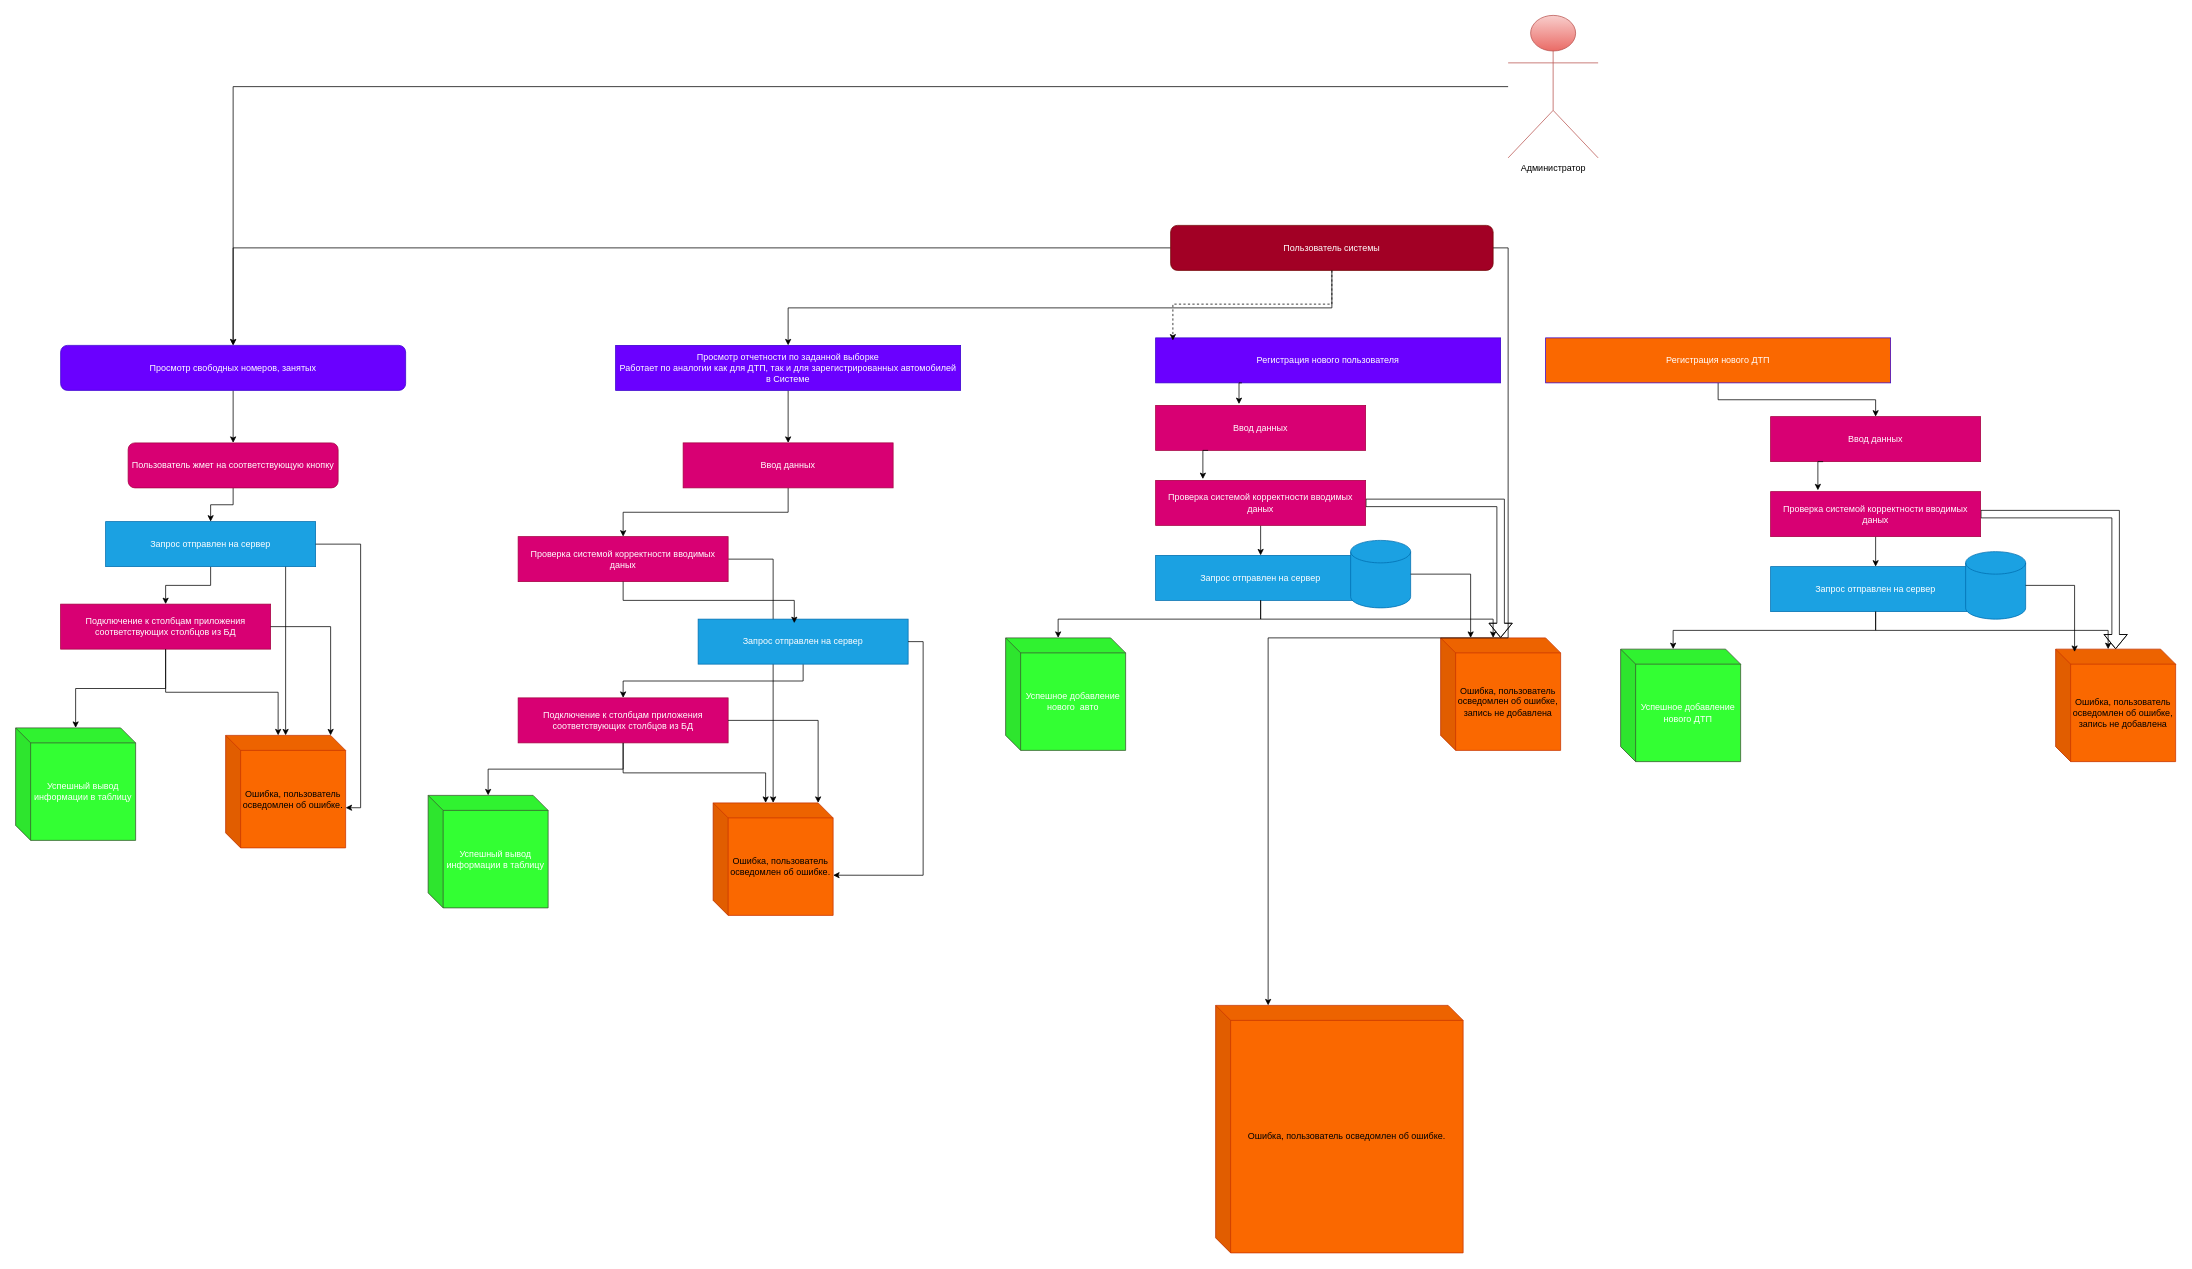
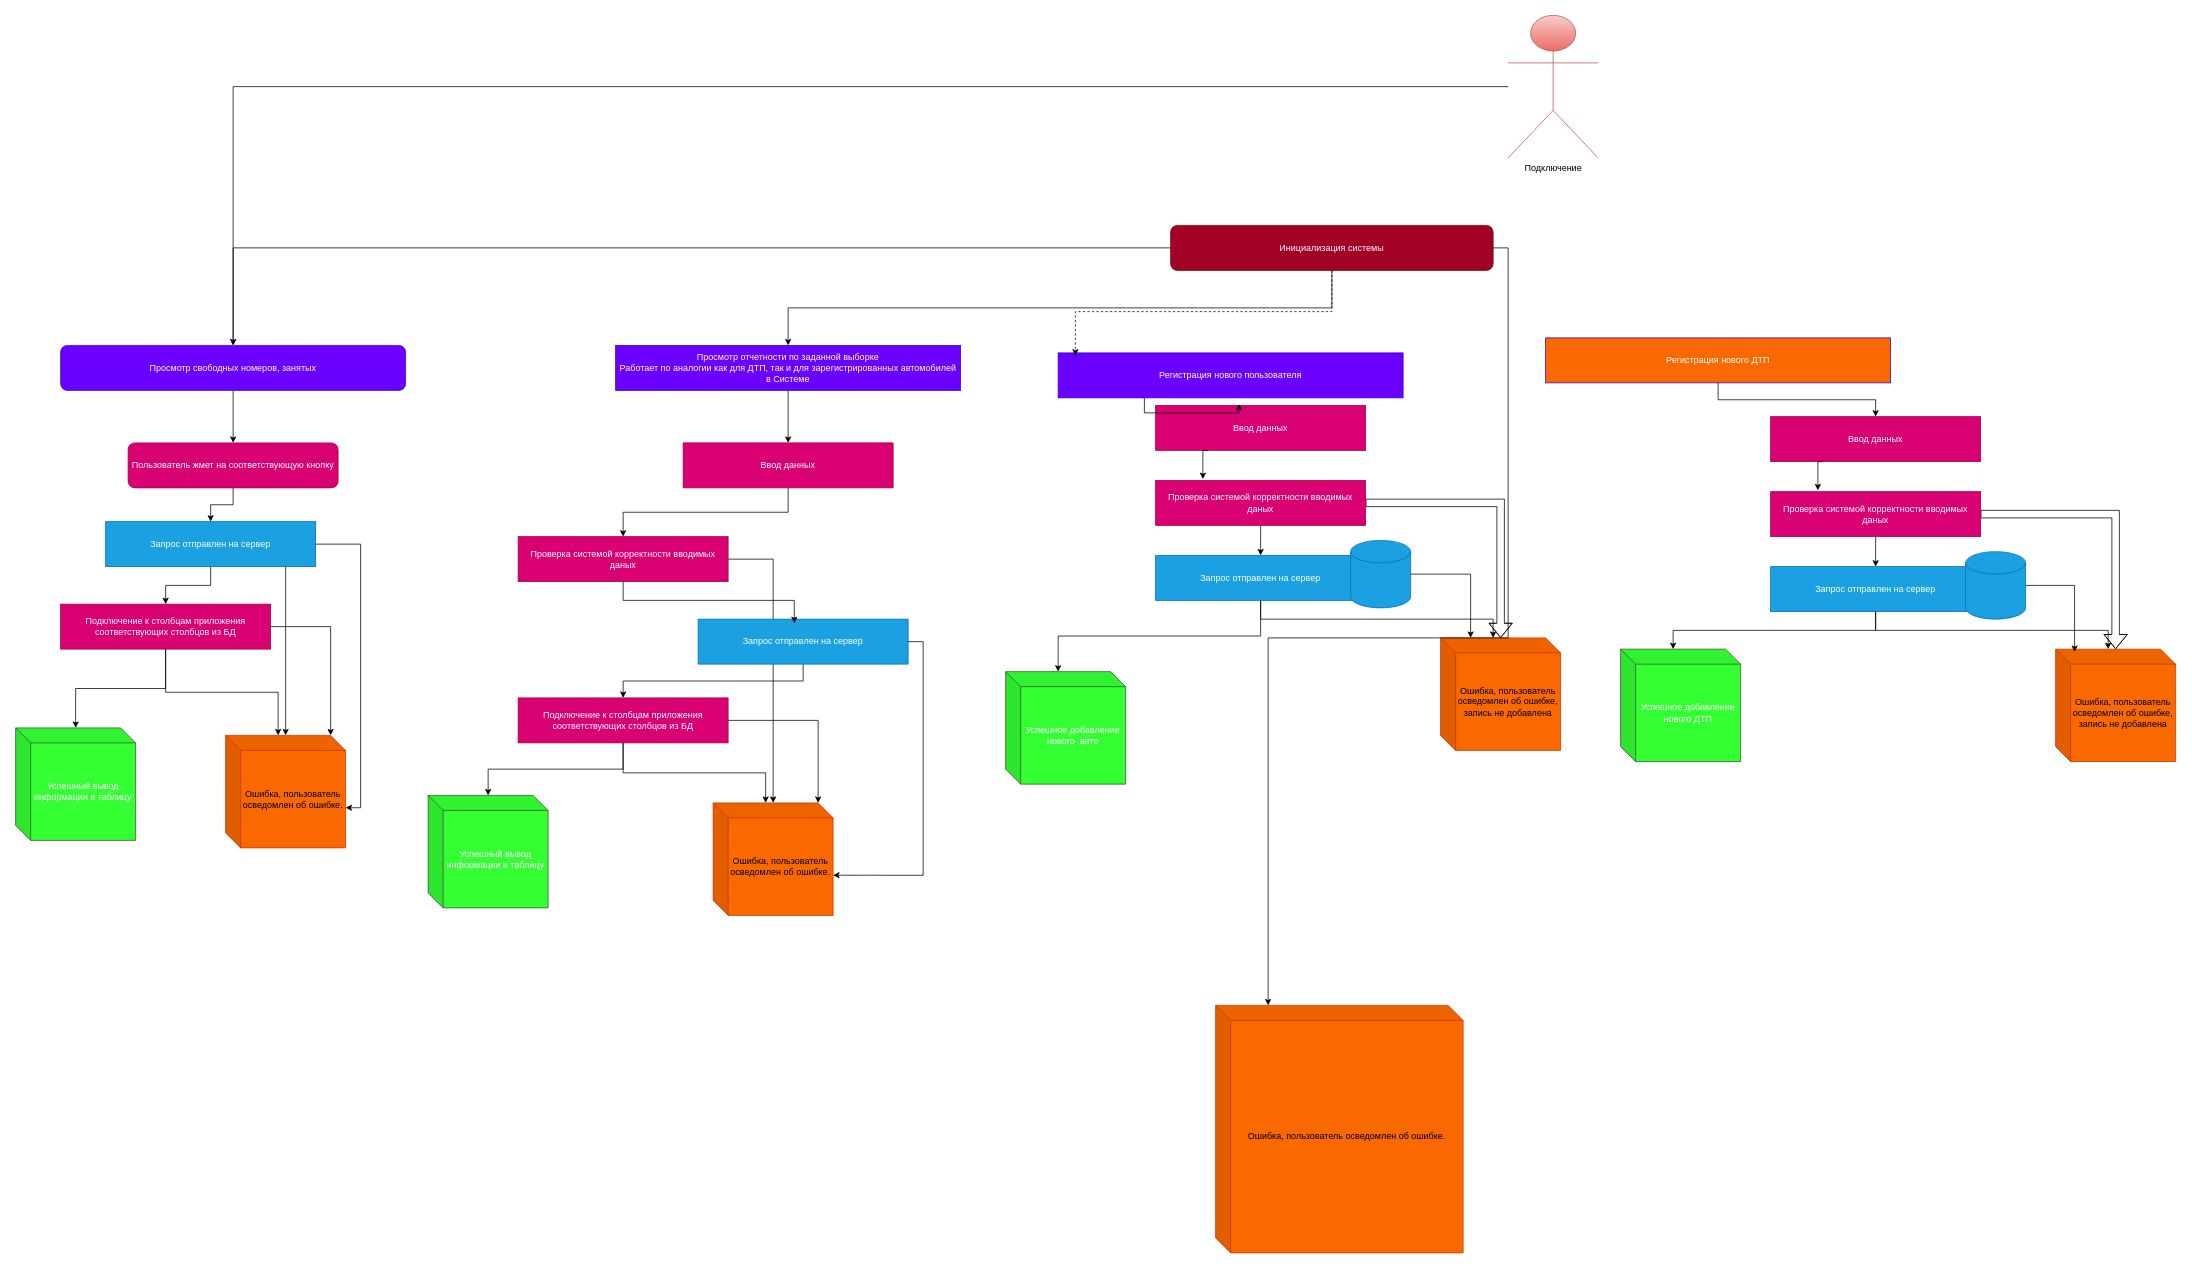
(1553, 169) -> (1553, 169)
(1332, 248) -> (1332, 248)
(1328, 360) -> (1230, 375)
(1065, 694) -> (1065, 728)
